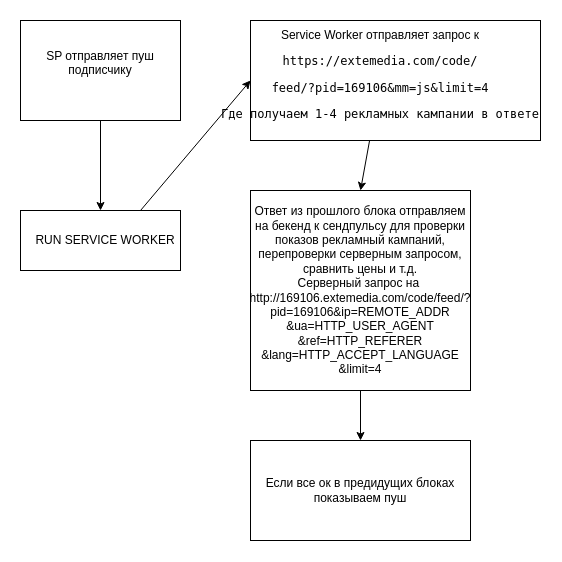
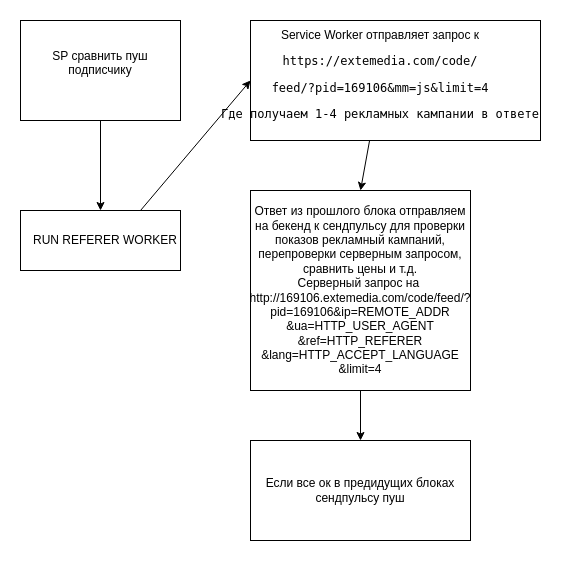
(101, 71) -> (101, 71)
(101, 241) -> (101, 241)
(361, 491) -> (361, 491)
